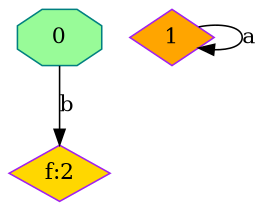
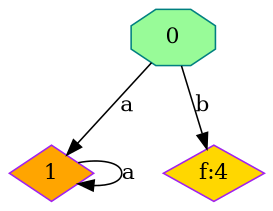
none -> (115, 103)
(60, 173) -> (214, 173)
